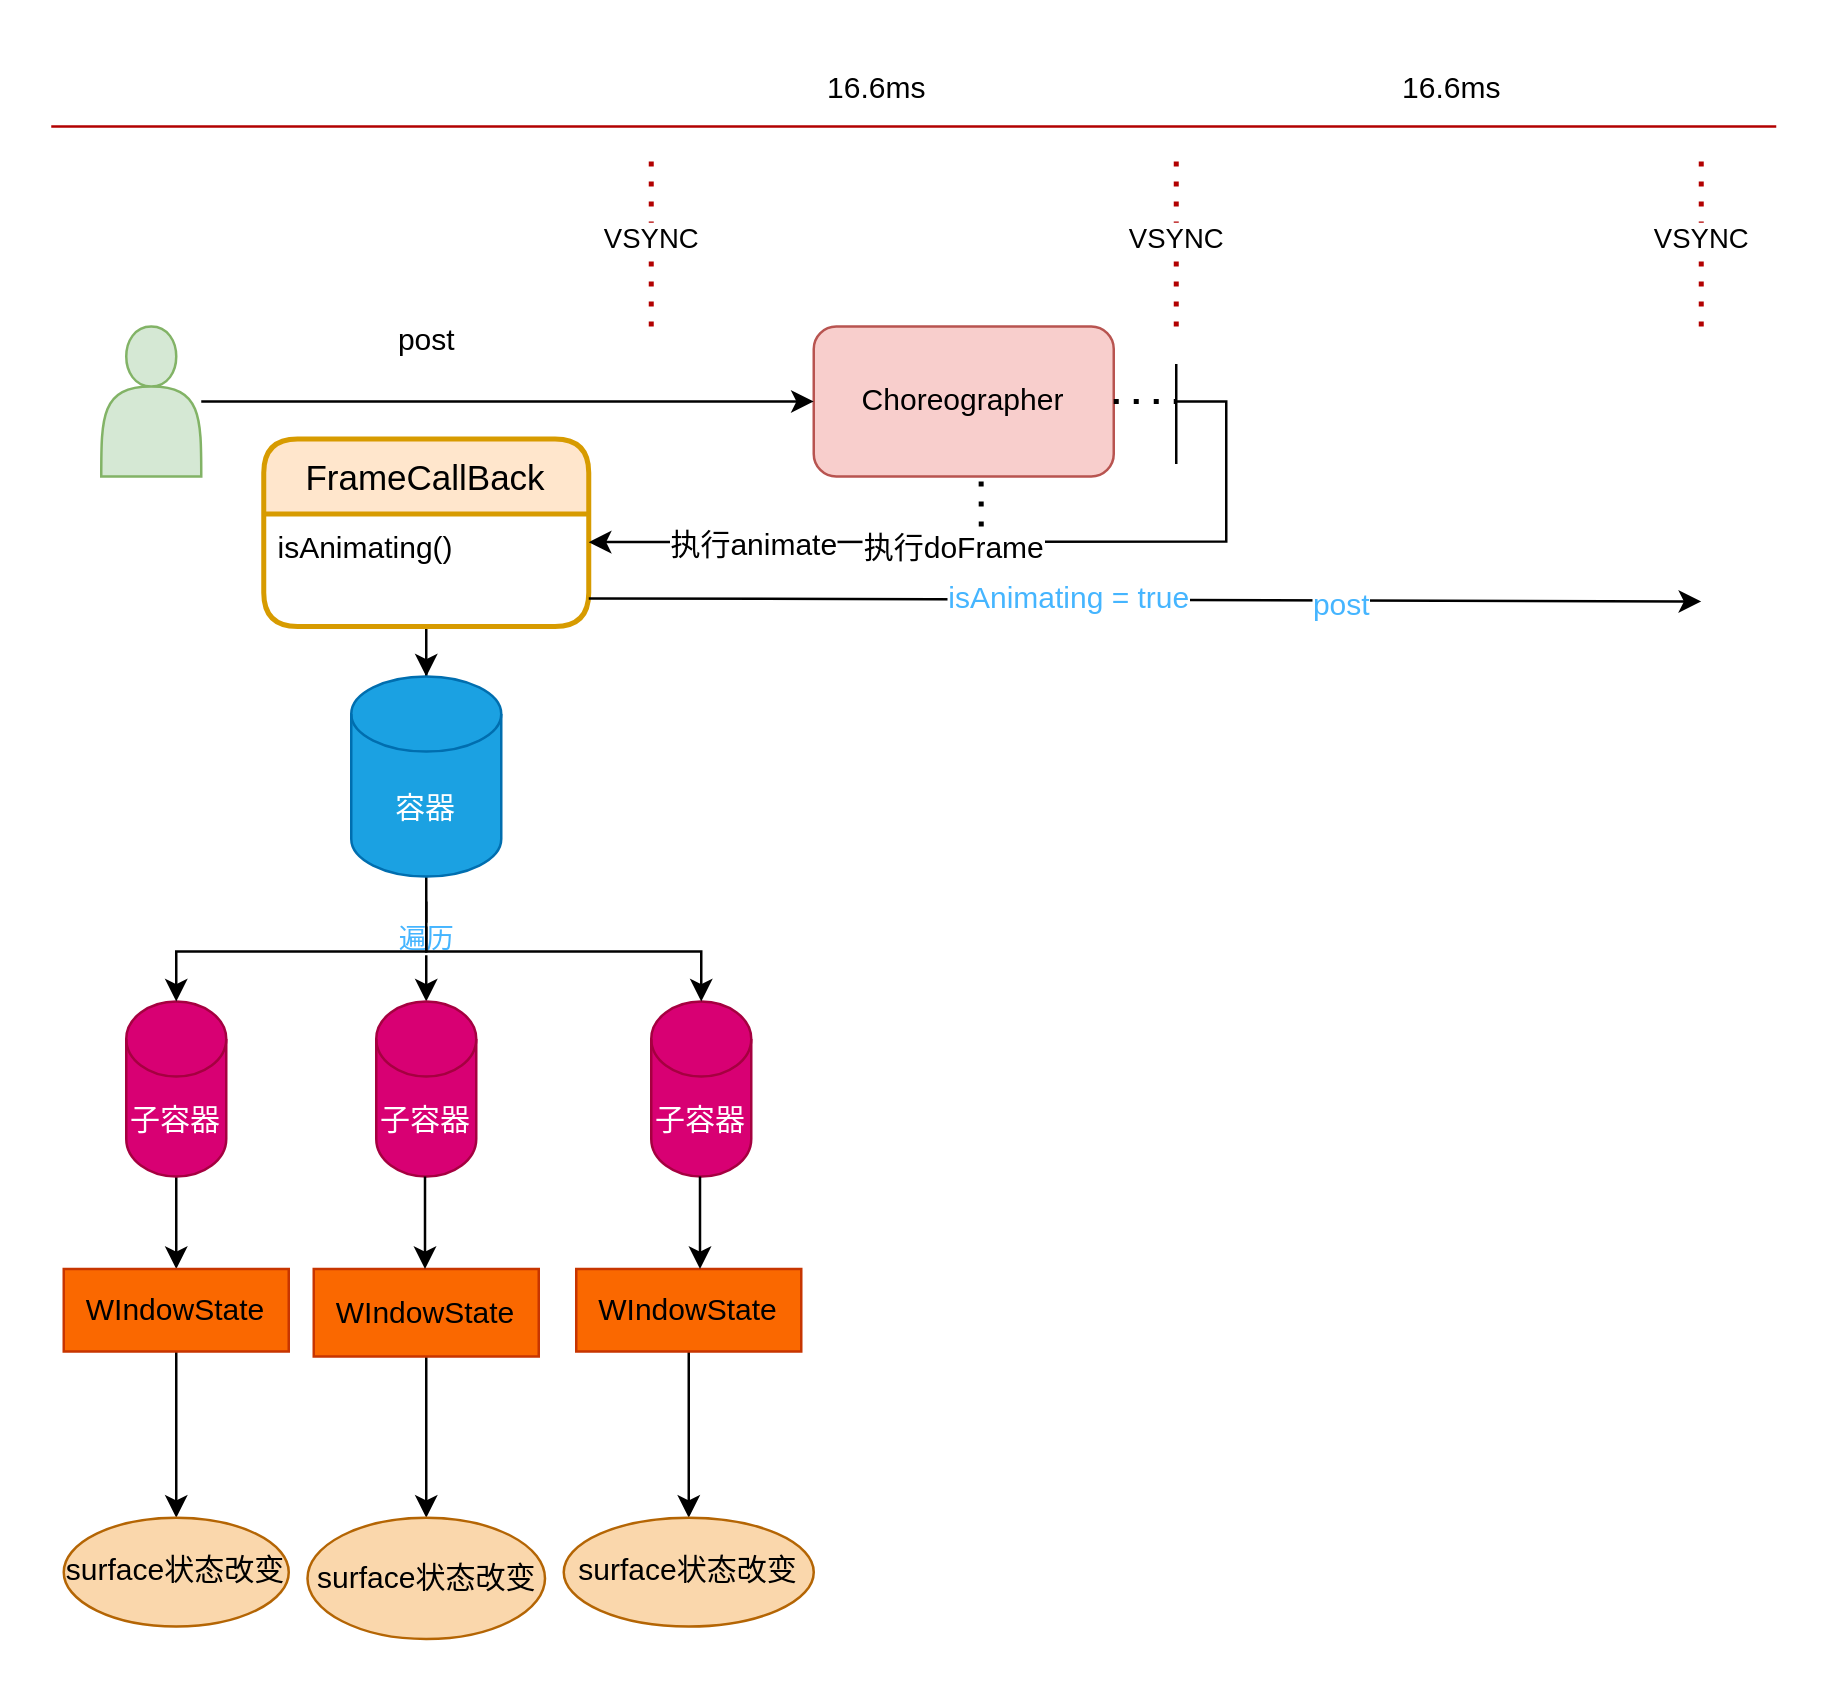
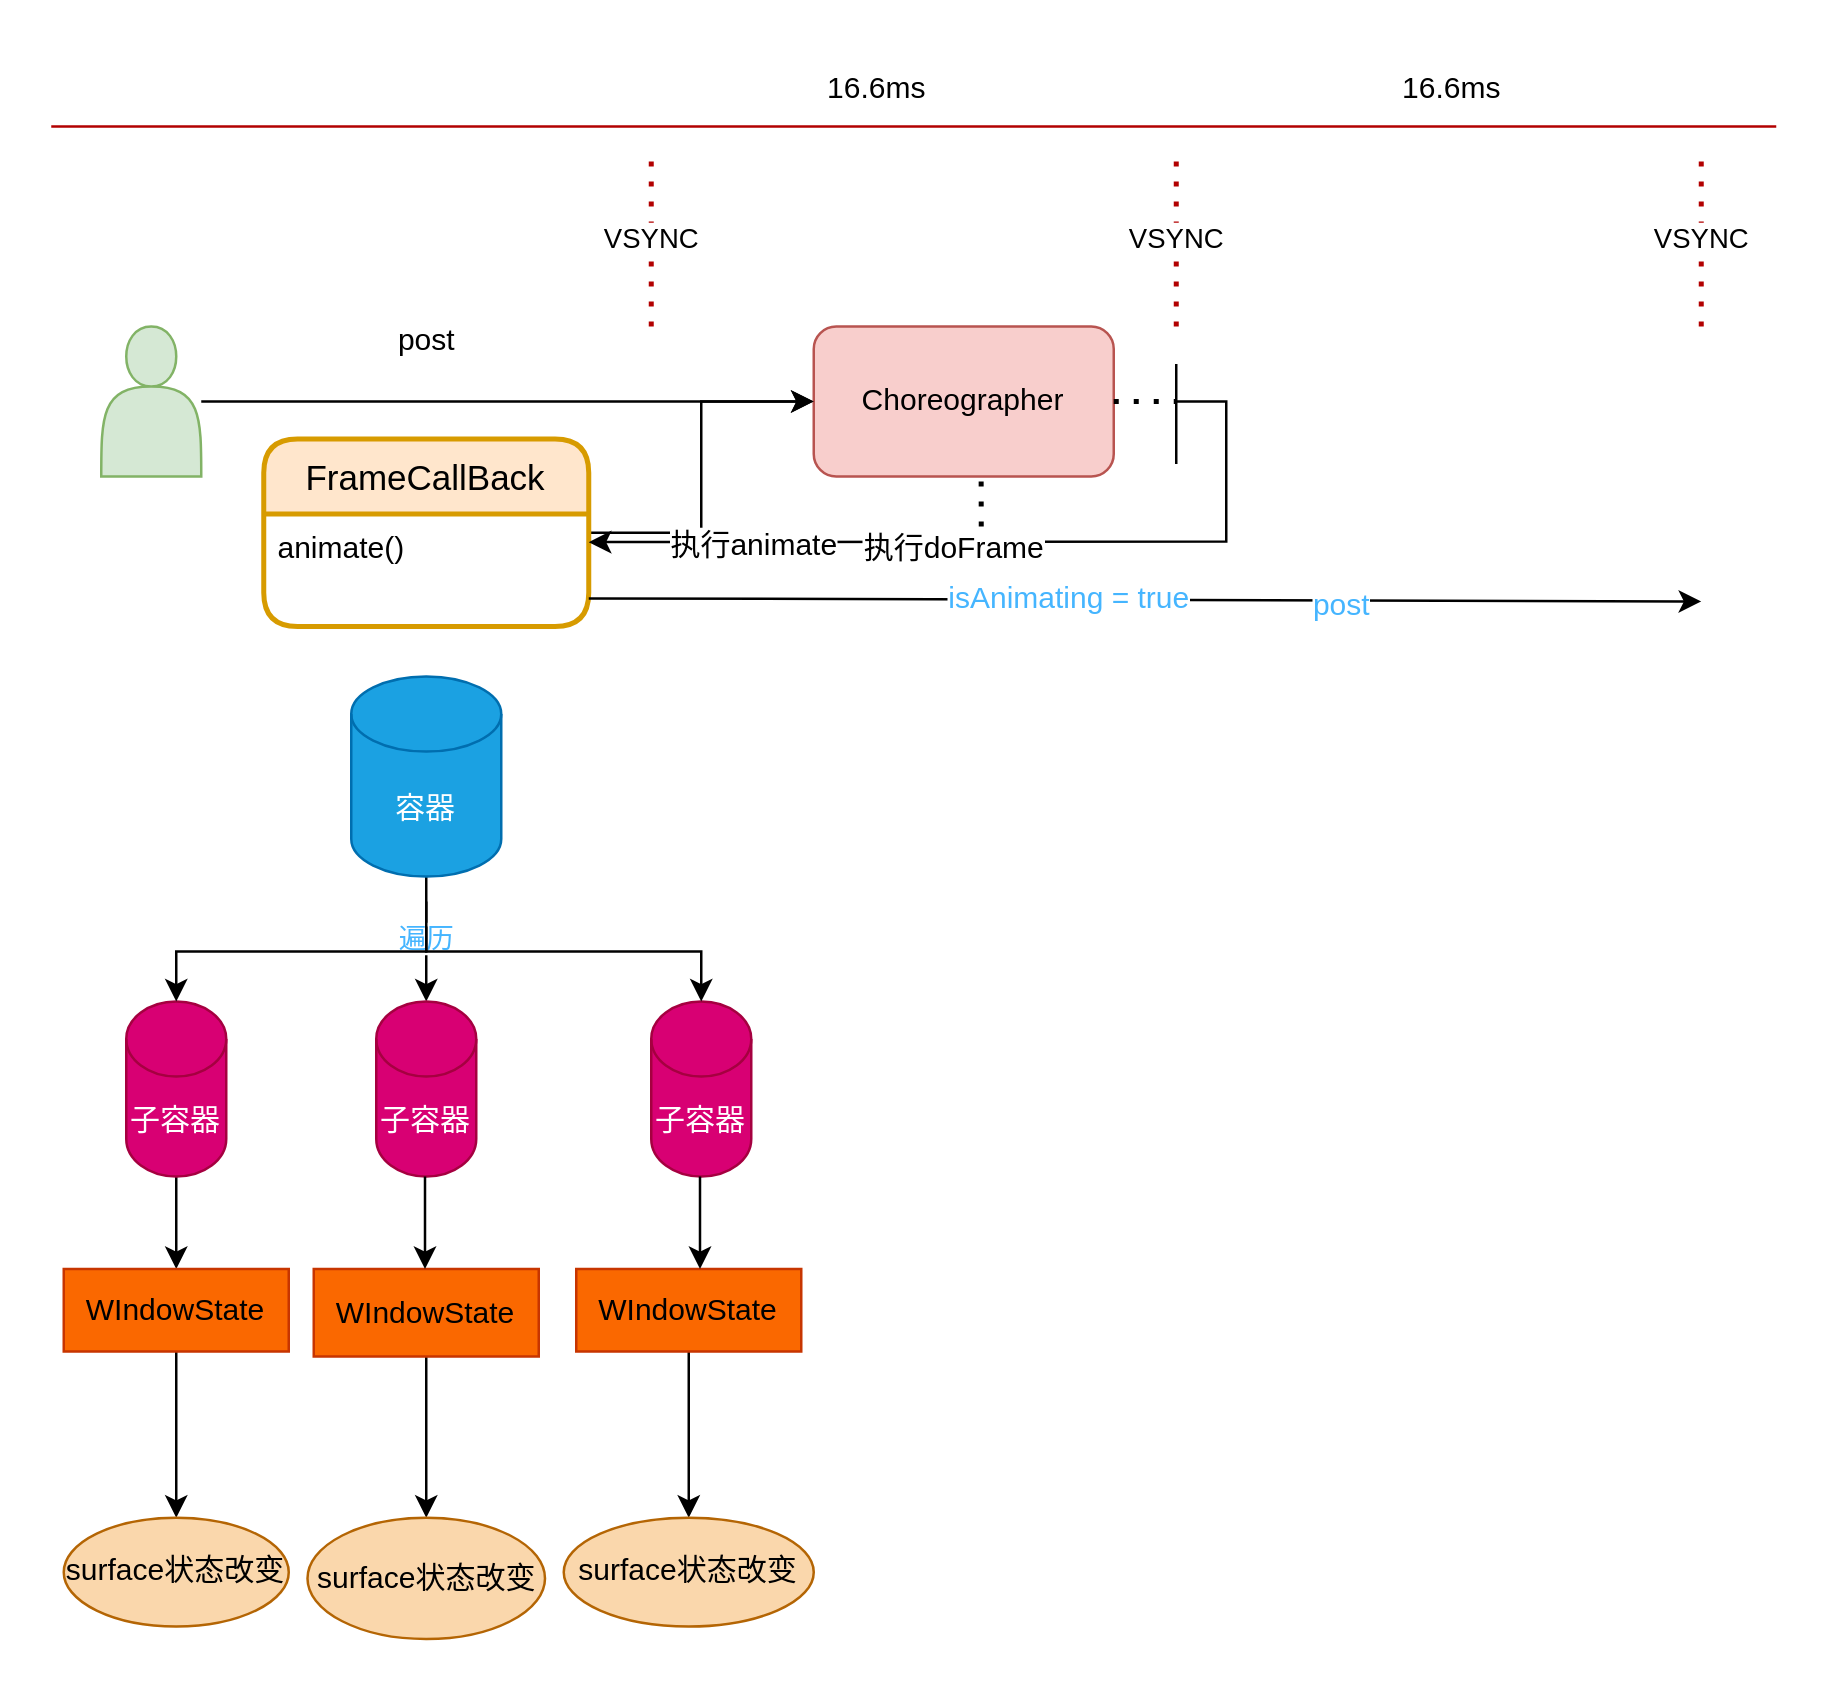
(375, 548) -> (349, 548)
(426, 676) -> (701, 468)
